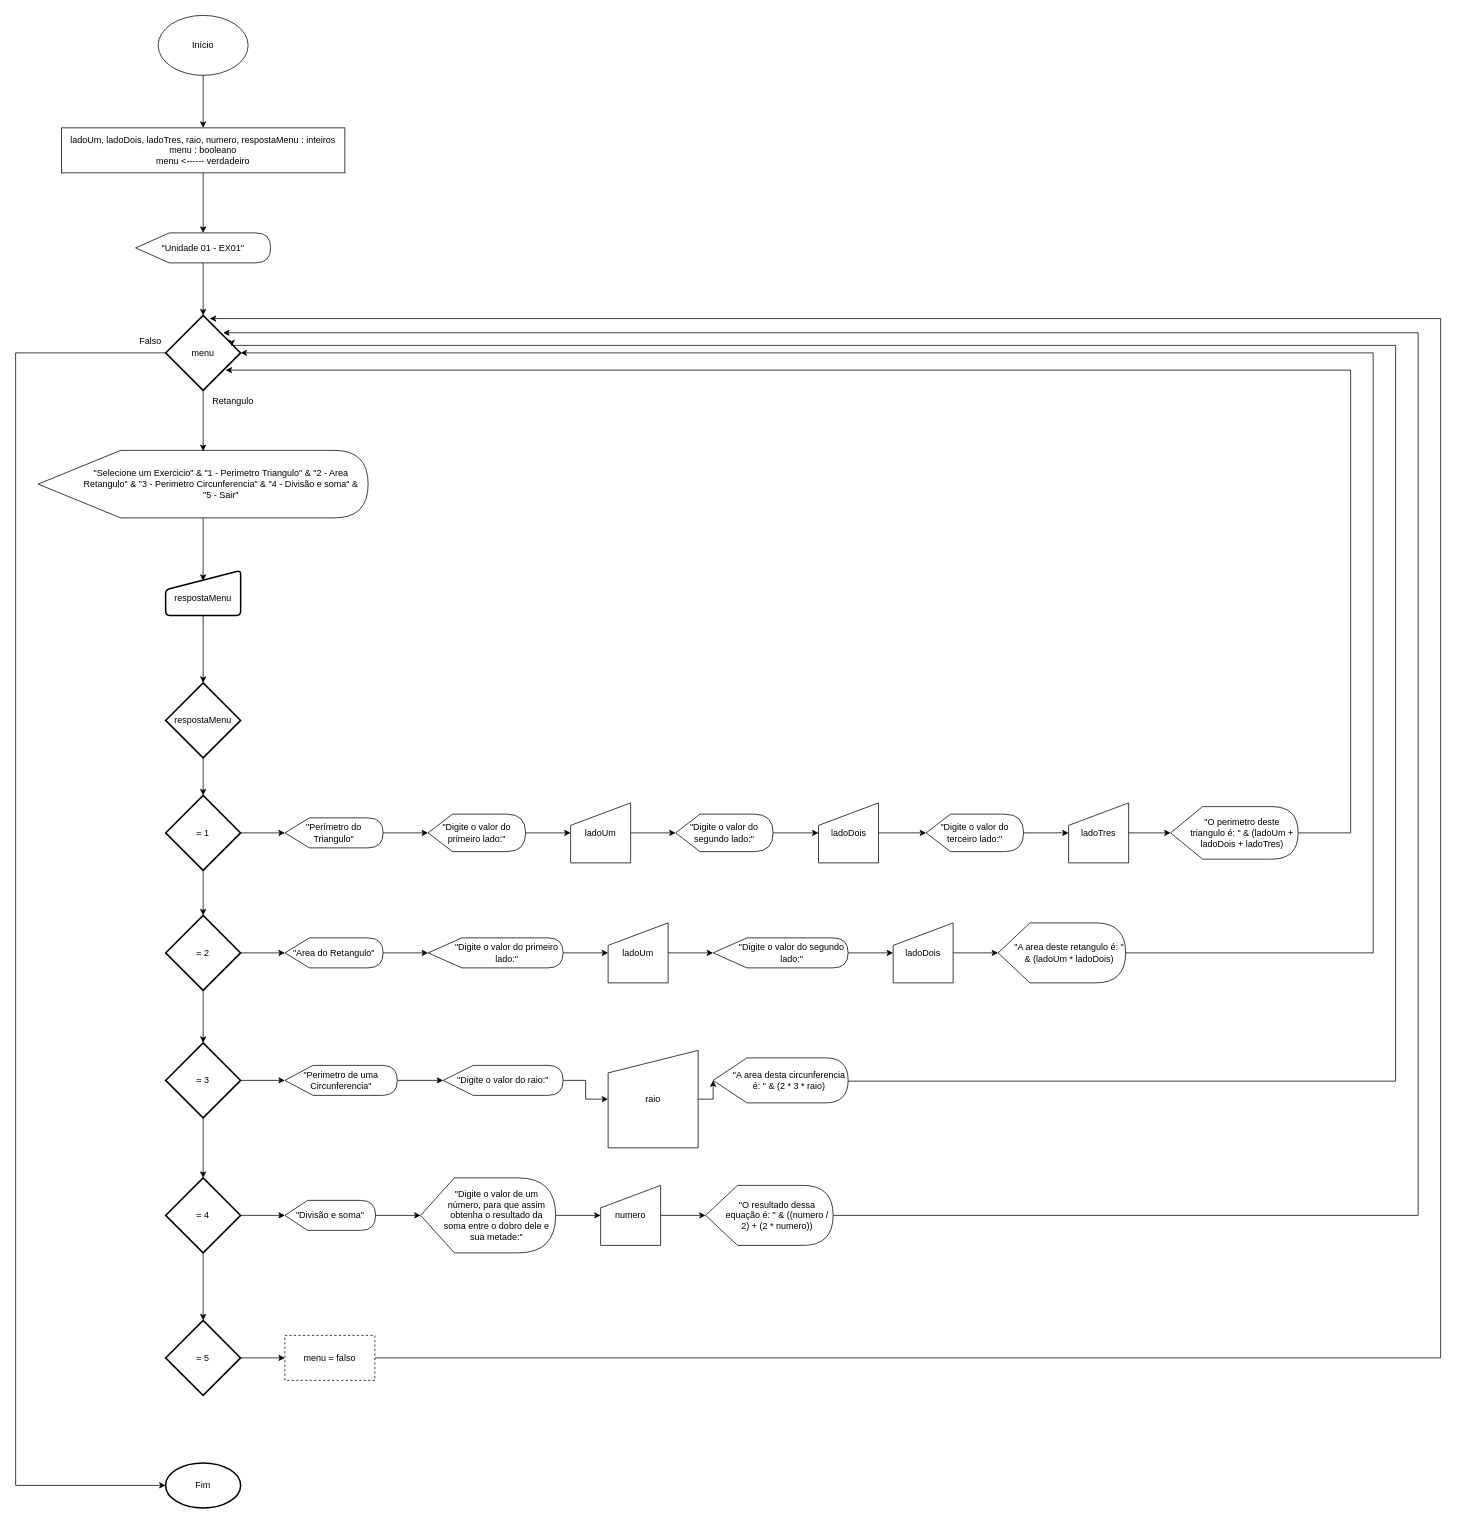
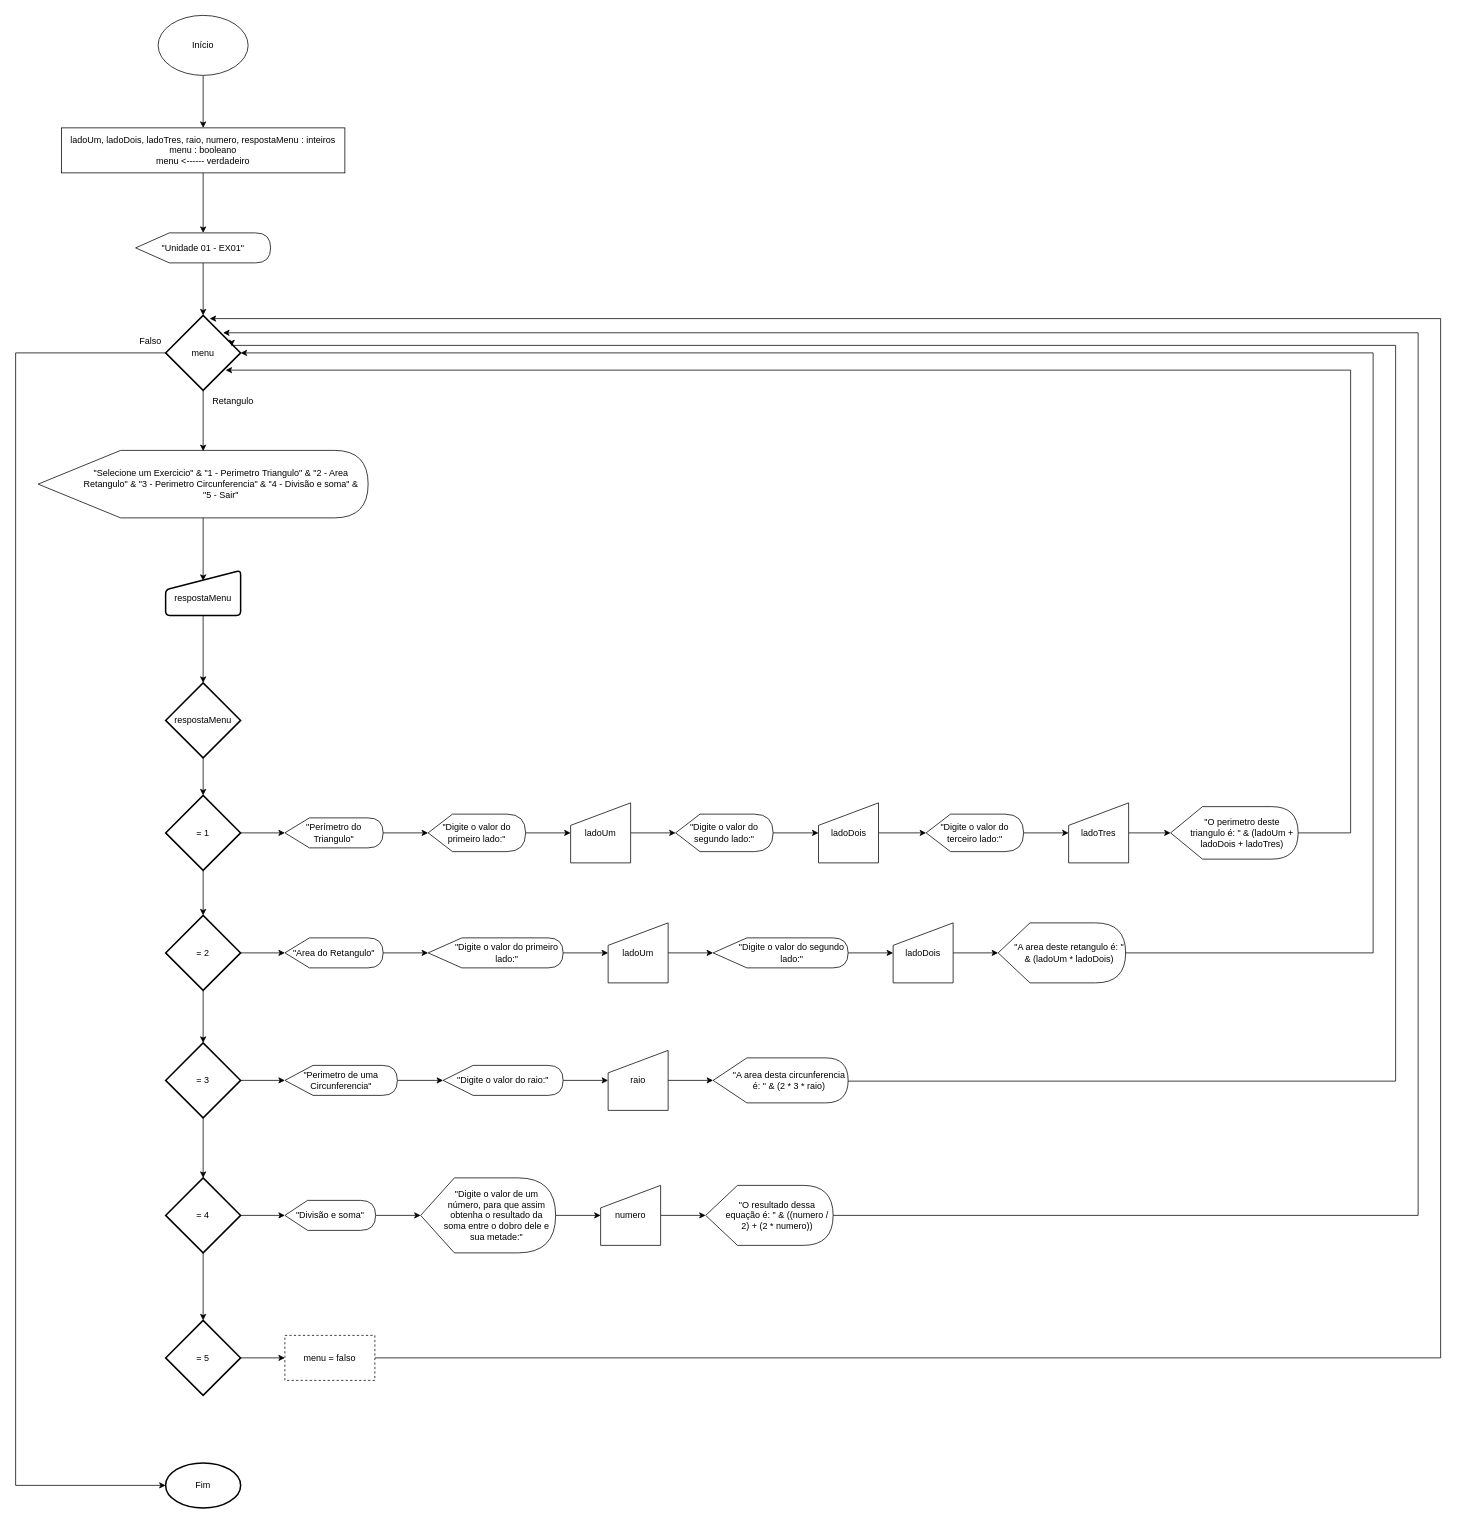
(653, 1099) -> (638, 1080)
